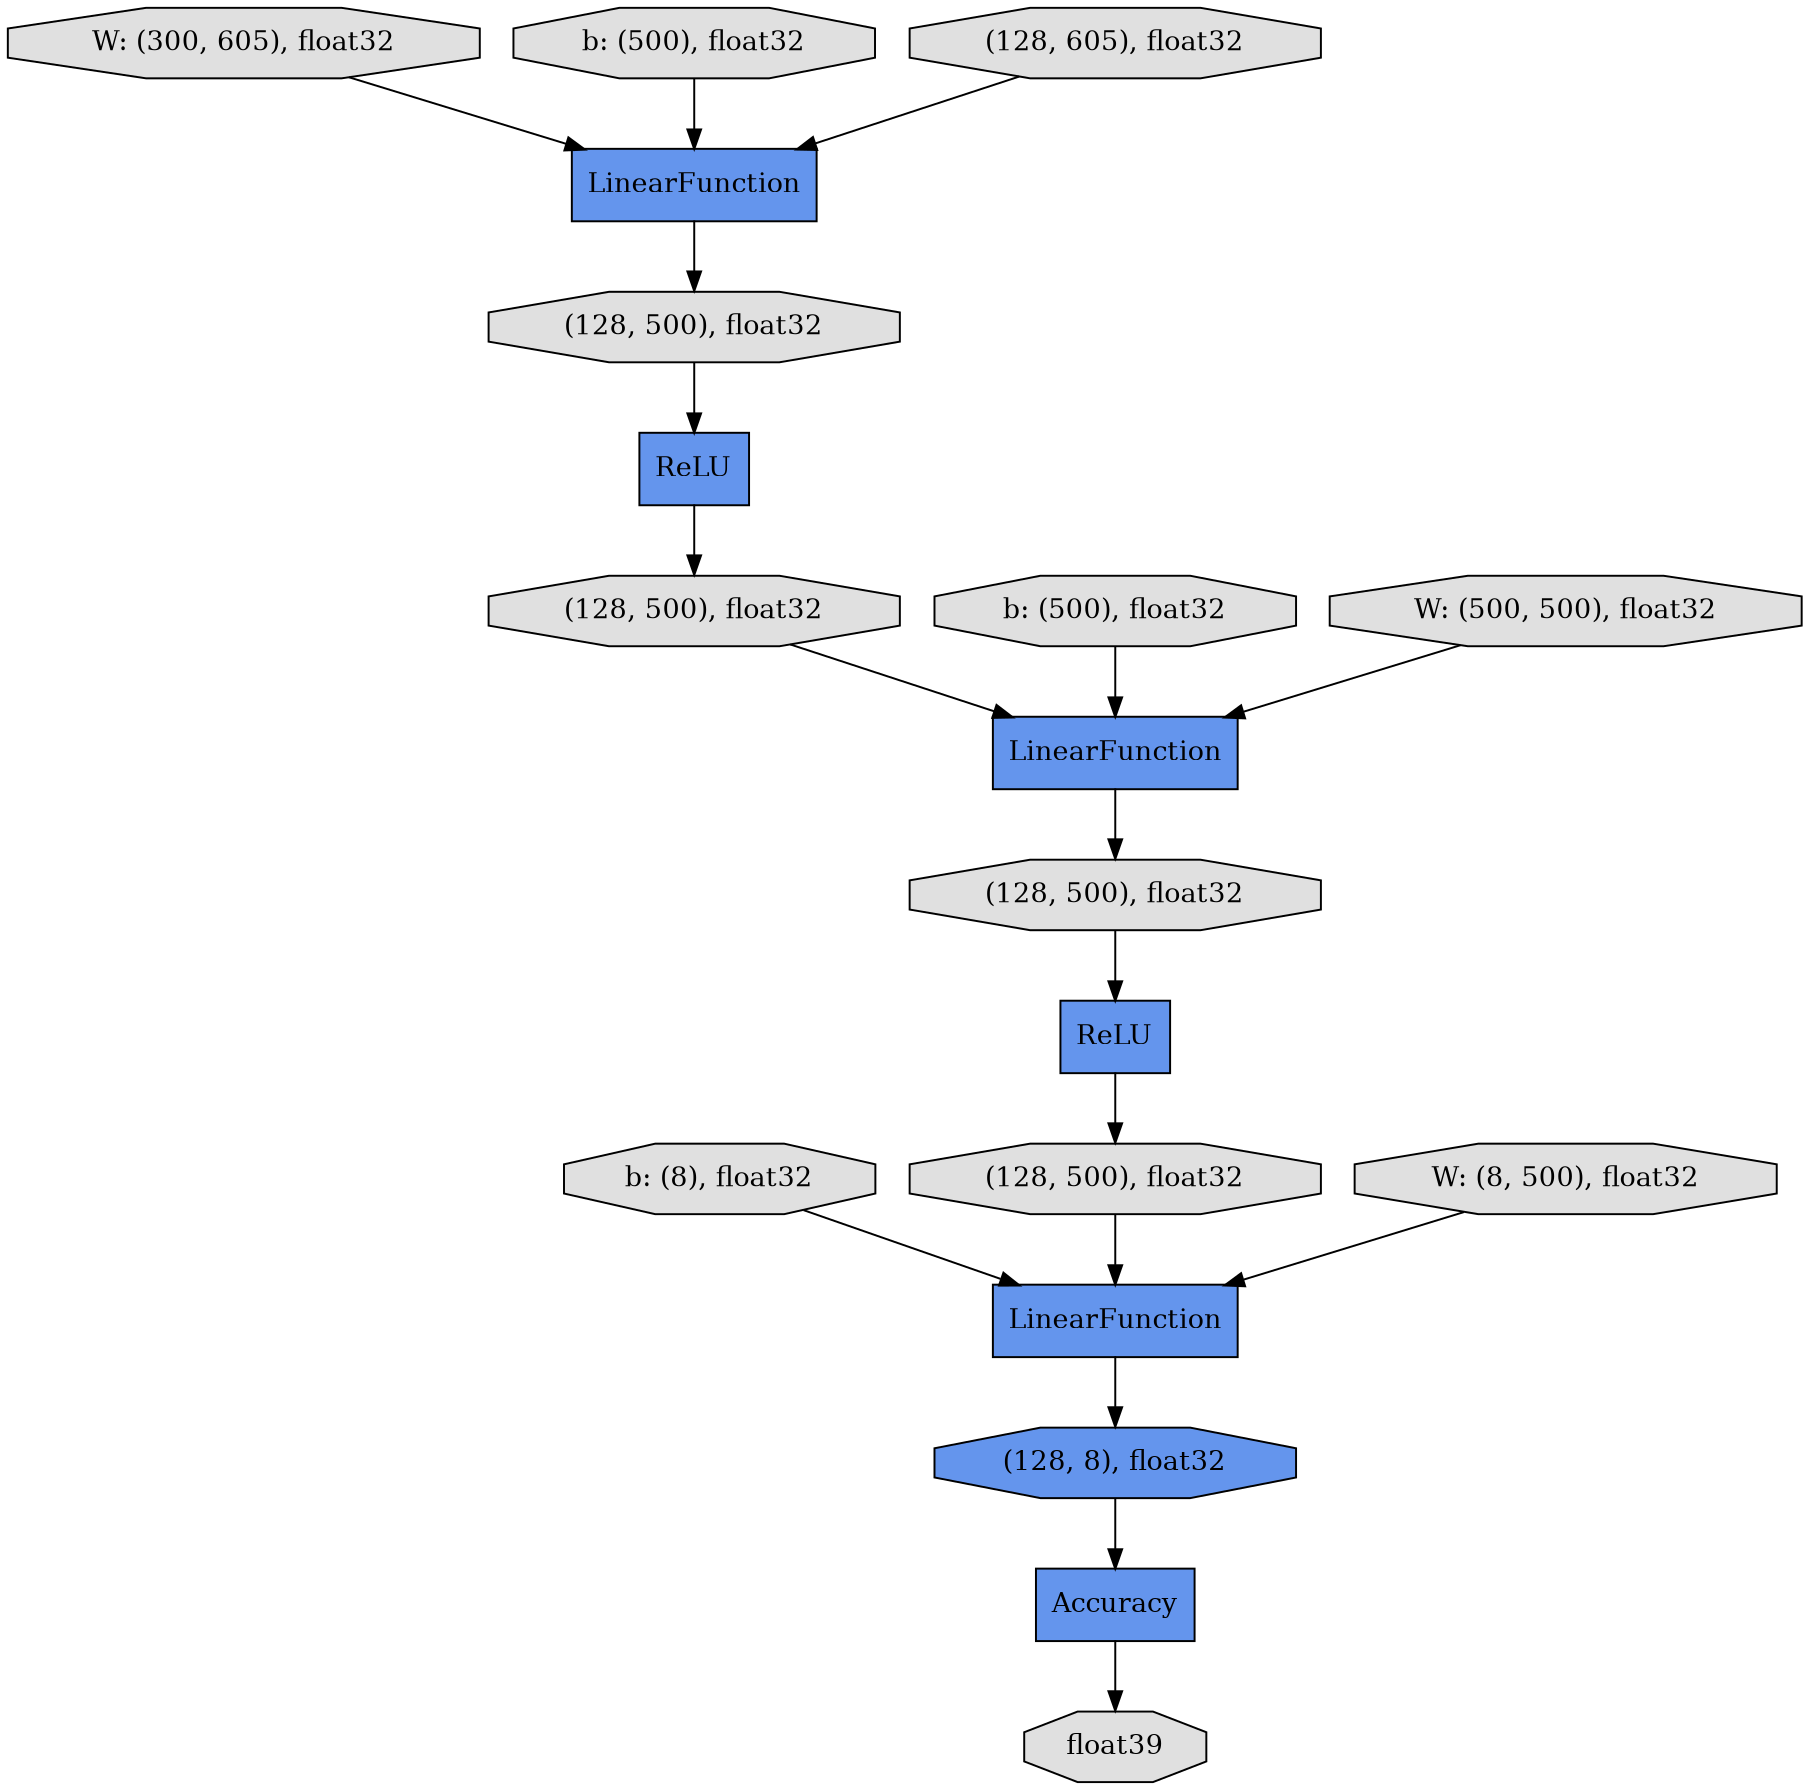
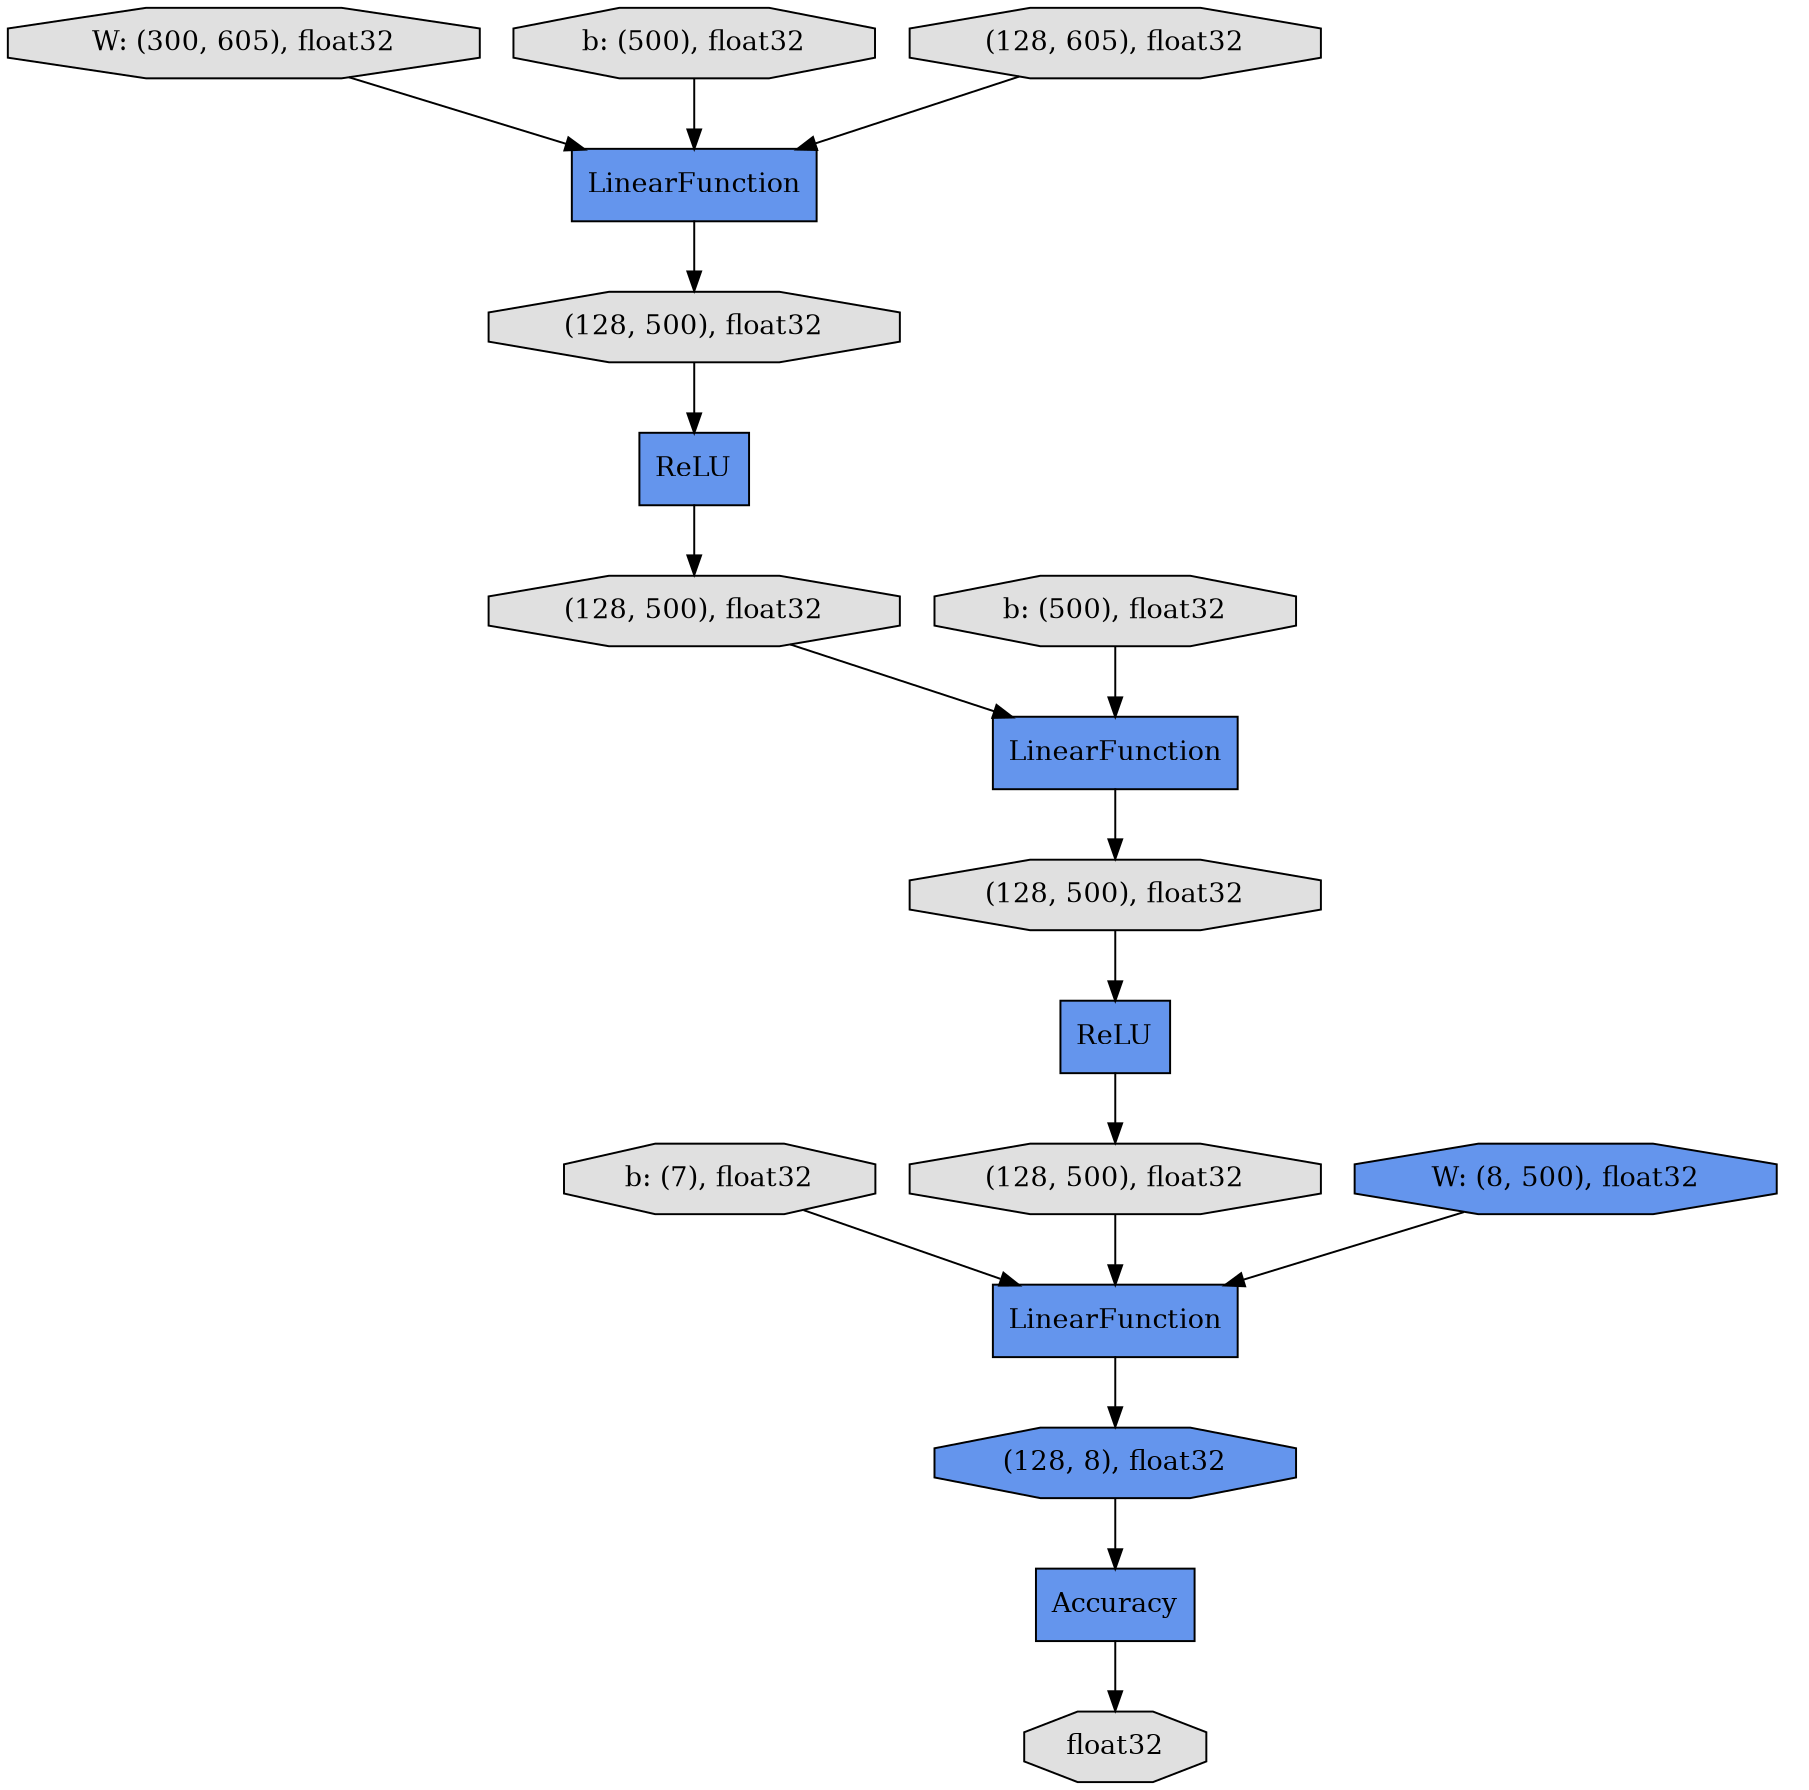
(1566, 611) -> none
(720, 1179) -> (720, 1179)
(1566, 1179) -> (1566, 1179)
(1115, 1747) -> (1115, 1747)
